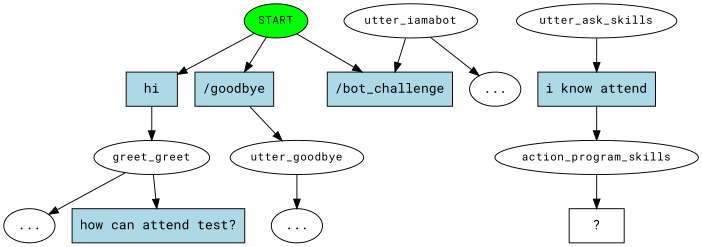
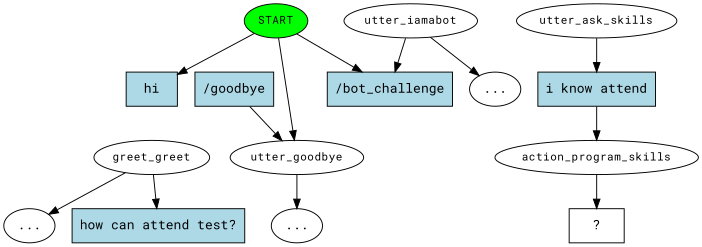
(258, 51) -> (286, 84)
(152, 119) -> none
